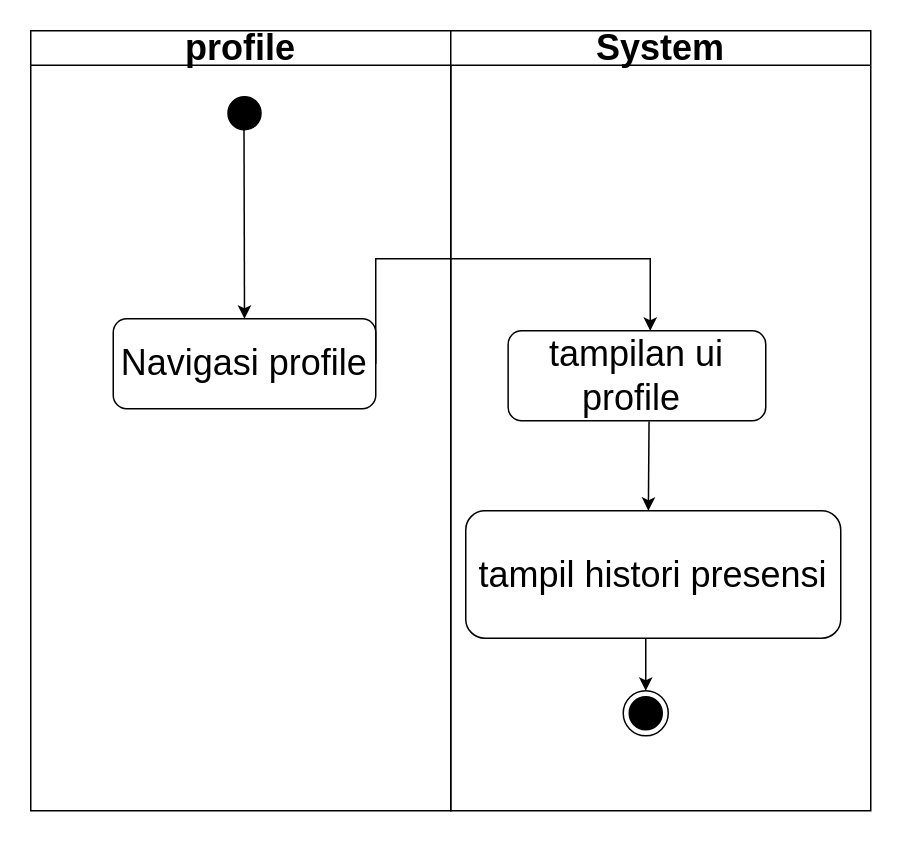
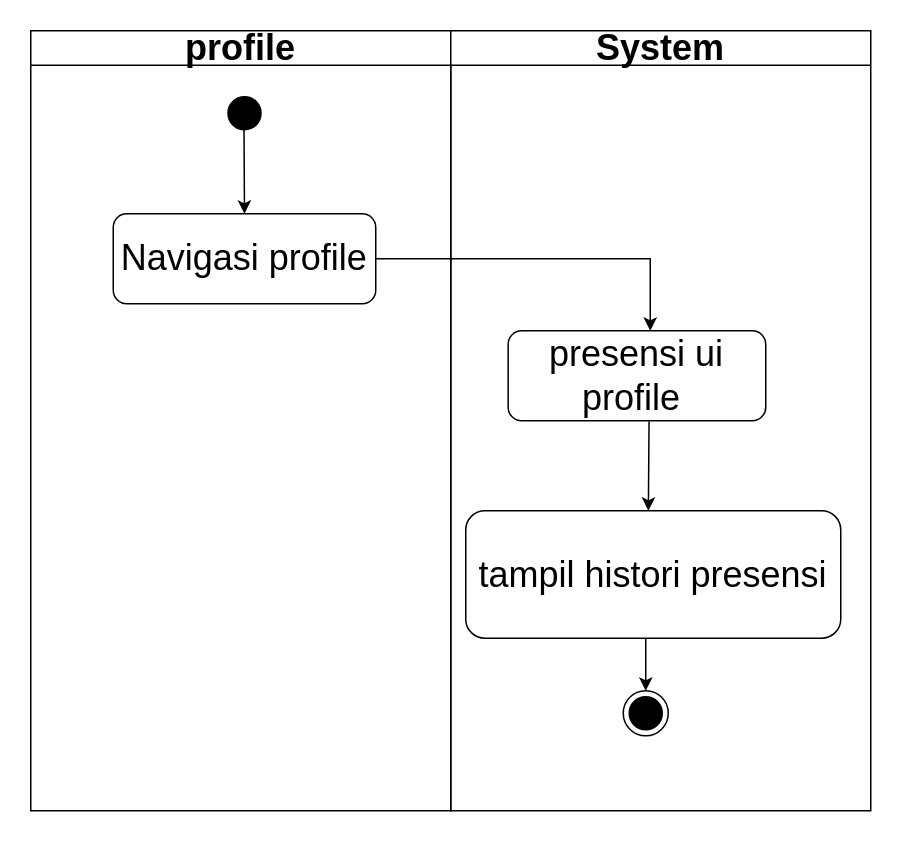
(245, 364) -> (245, 259)
(637, 376) -> (637, 376)
